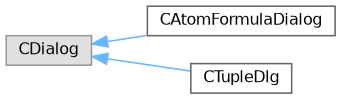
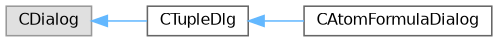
(127, 38) -> (284, 21)
